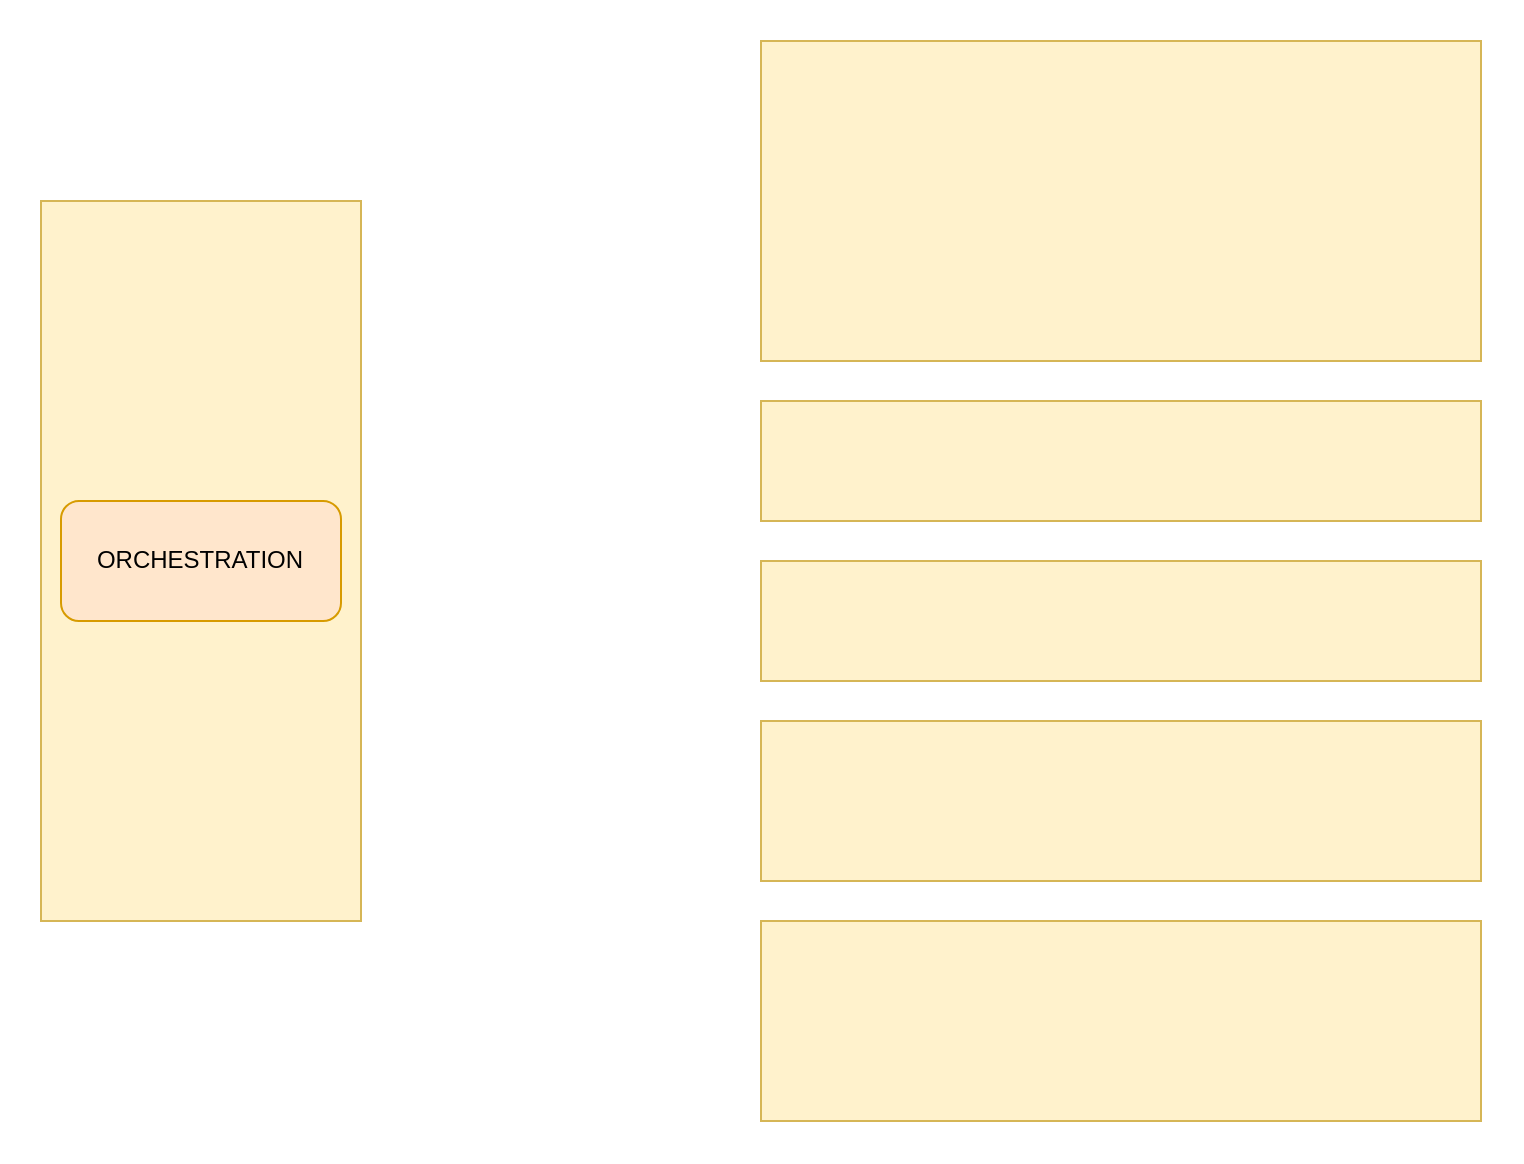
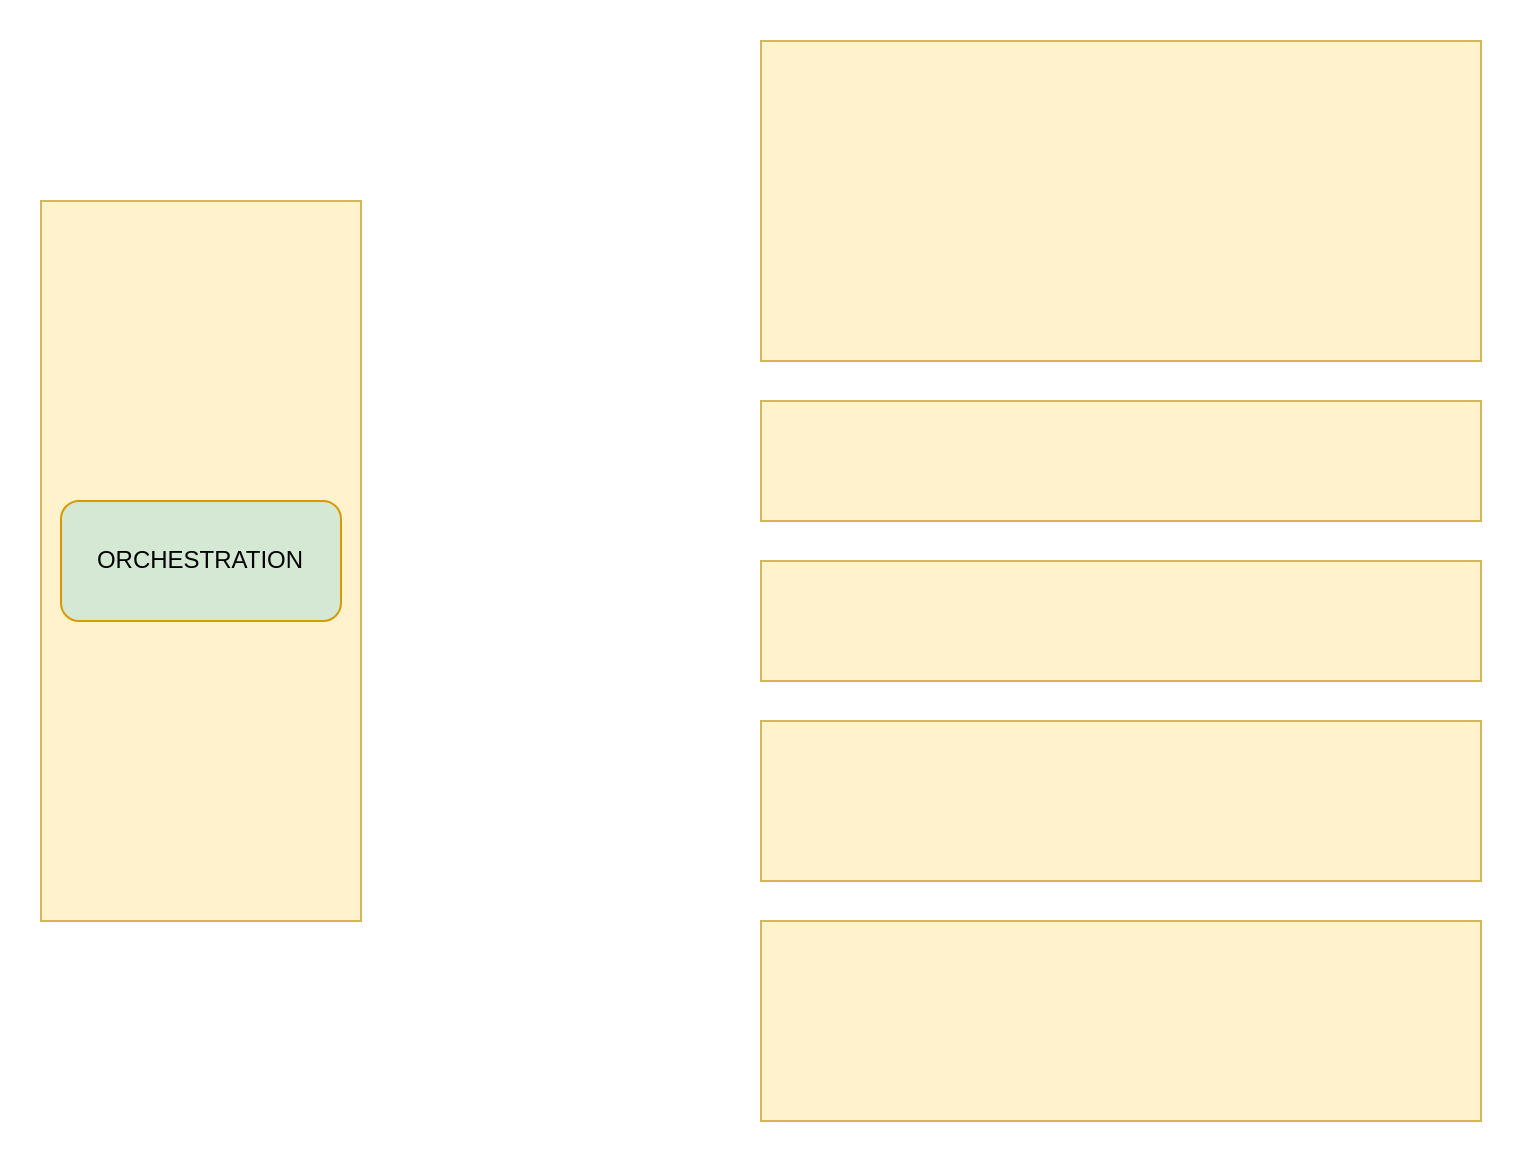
(201, 561) -> (201, 561)
